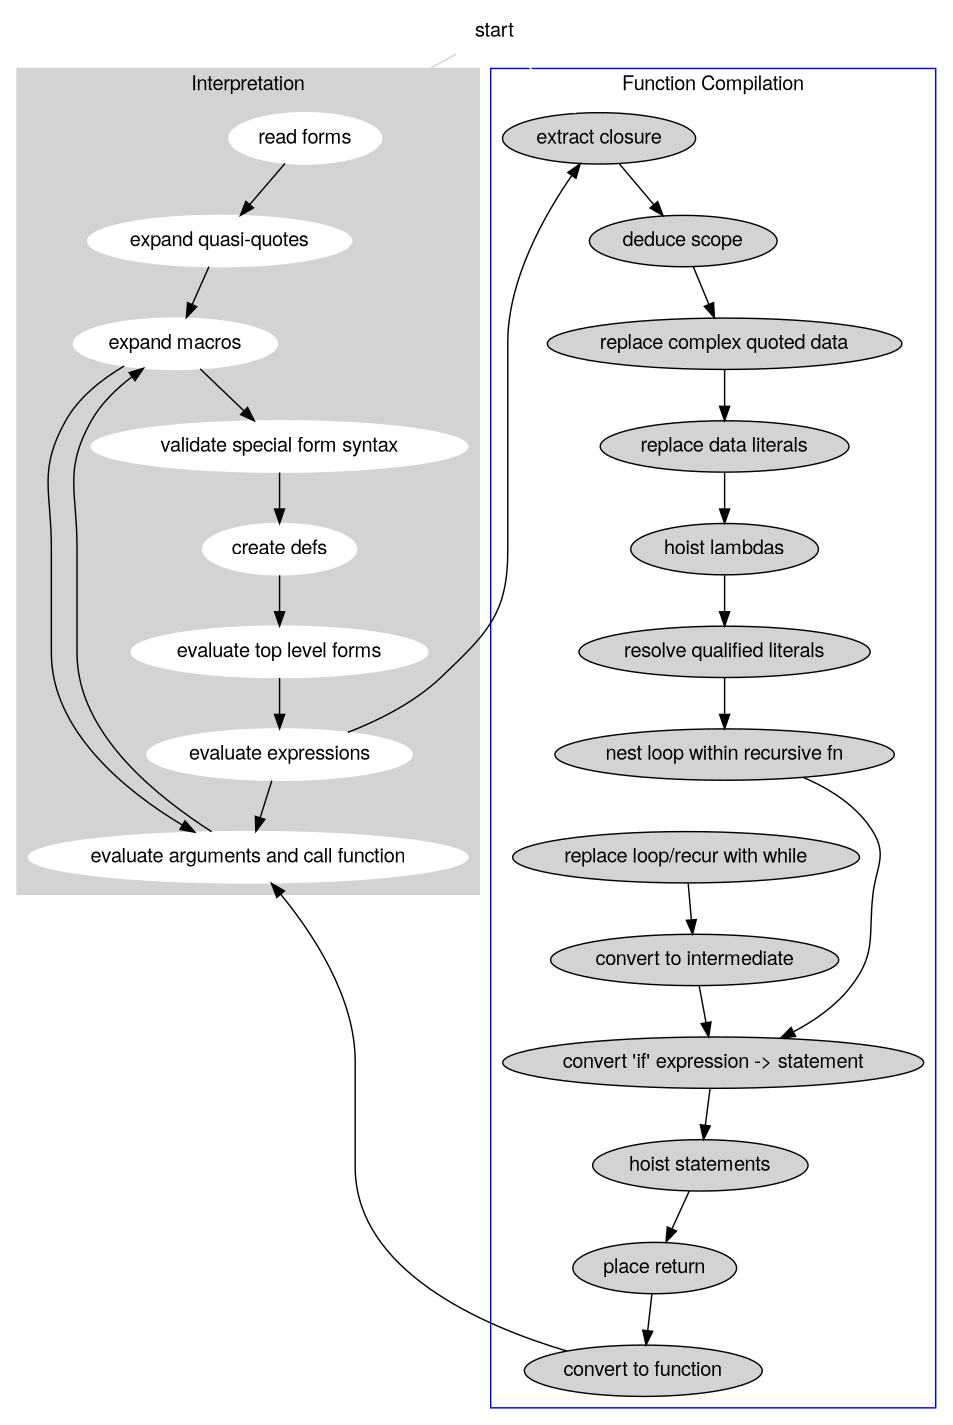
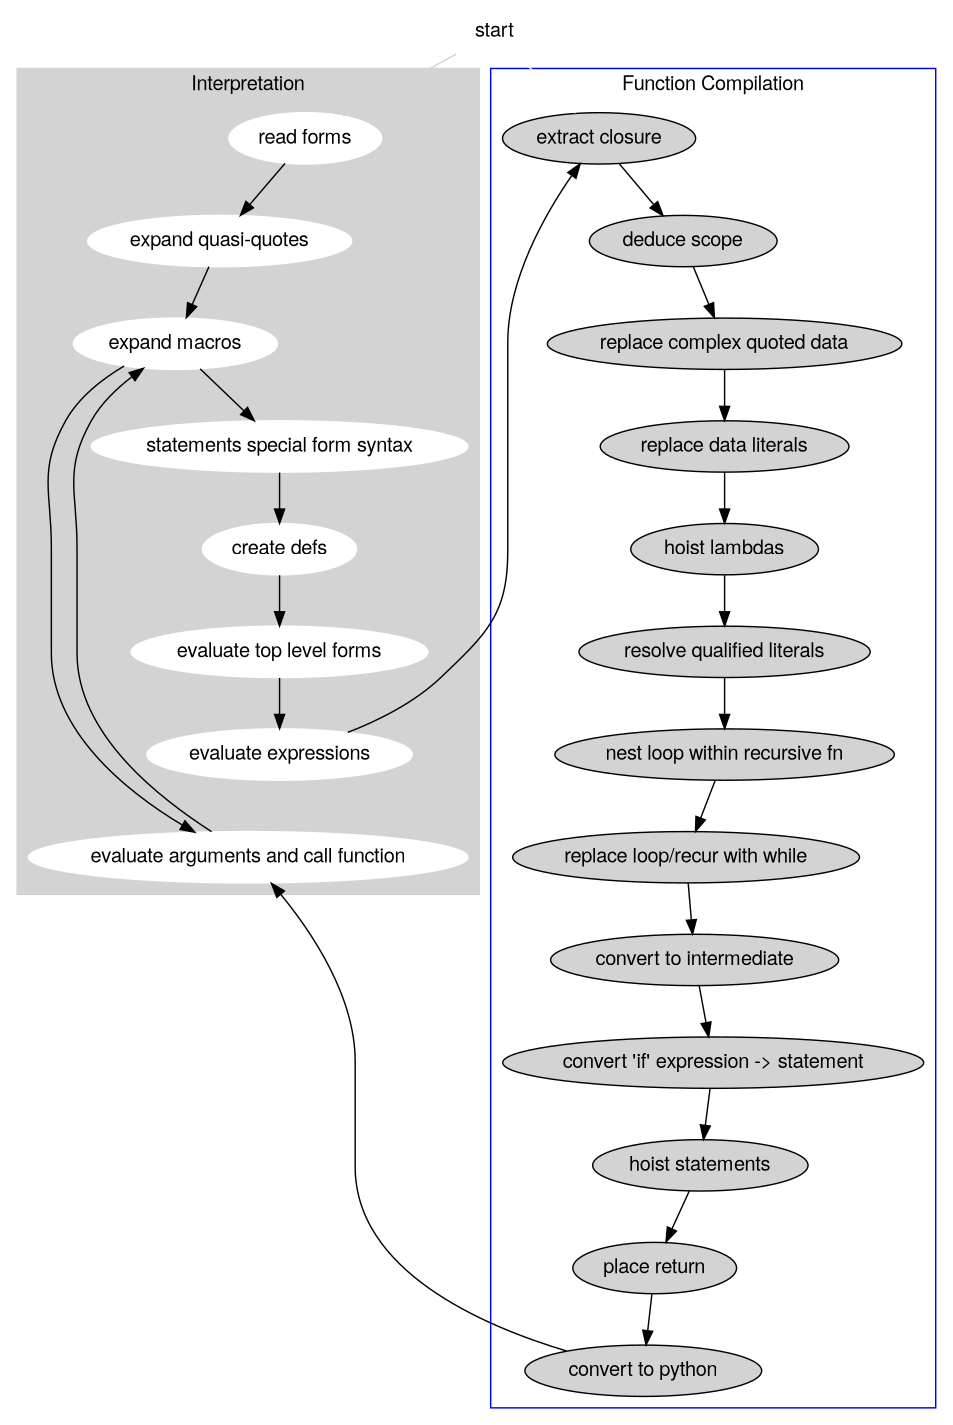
(280, 446) -> (280, 446)
(266, 799) -> none
(872, 902) -> (708, 799)
(643, 1371) -> (643, 1371)
